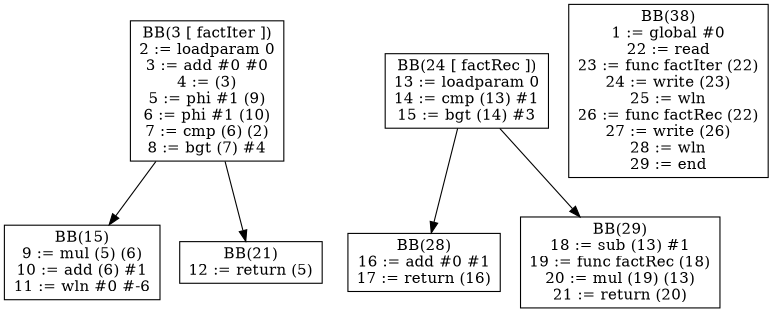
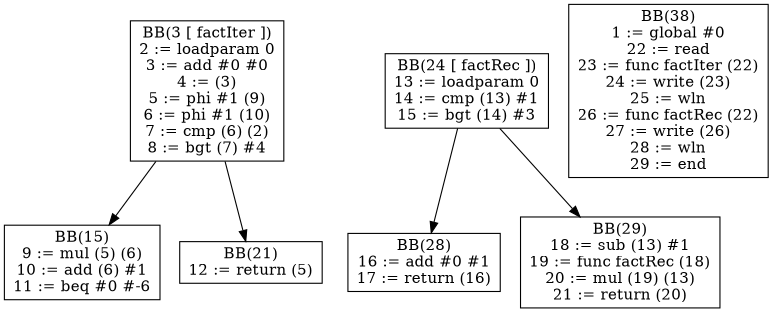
(82, 262) -> (82, 262)
